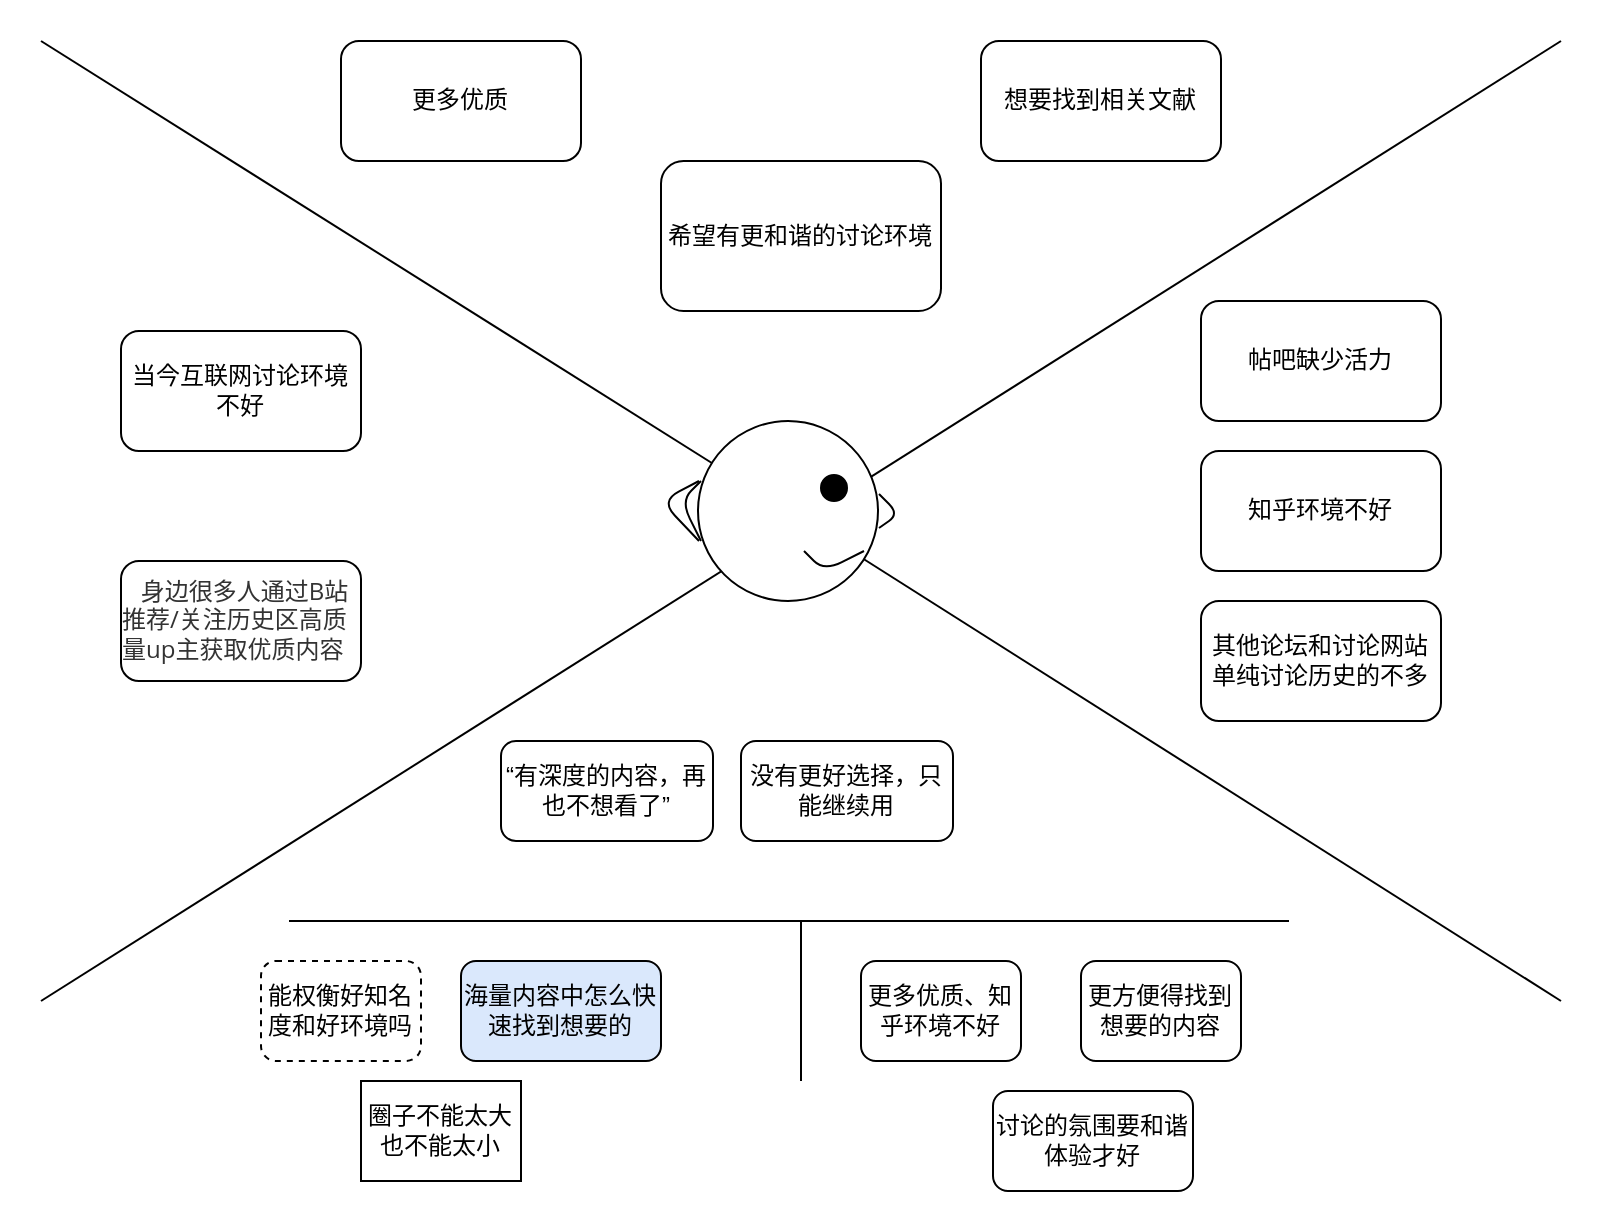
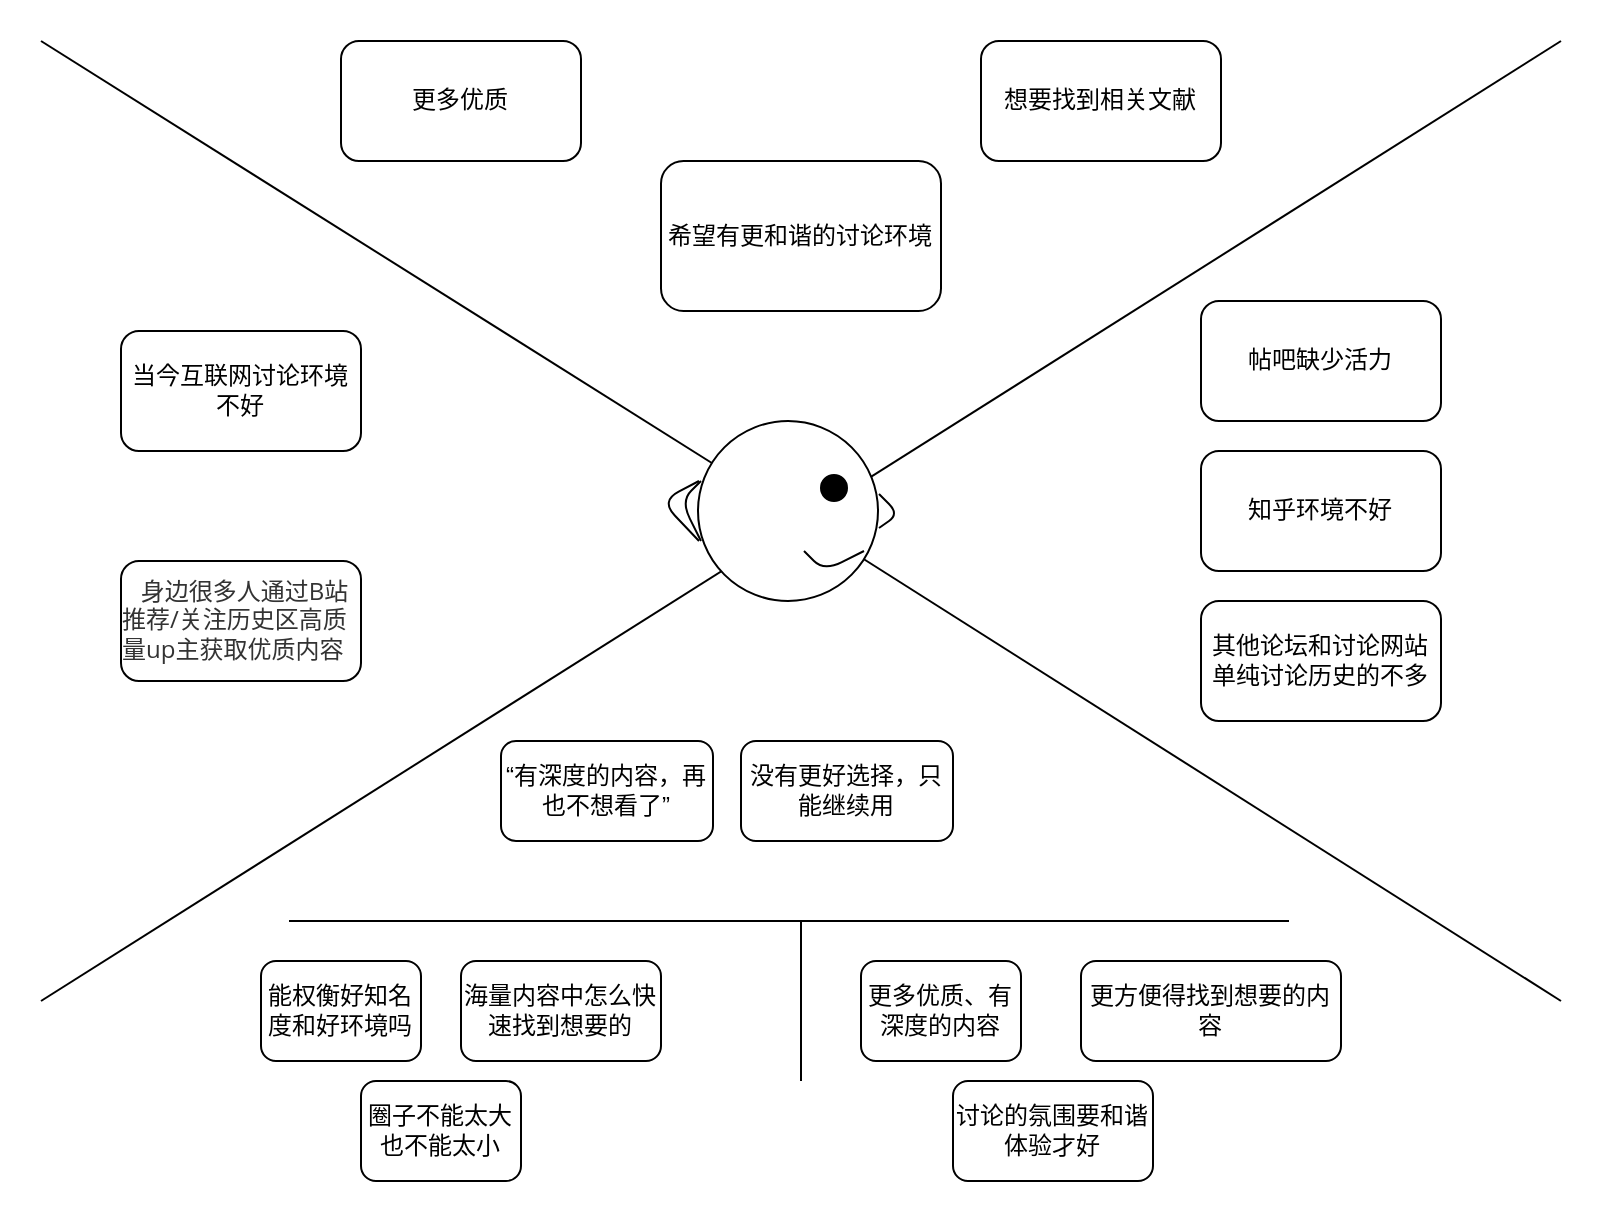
(341, 1011) -> (341, 1011)
(561, 1011) -> (561, 1011)
(941, 1011) -> (941, 1011)
(1161, 1011) -> (1211, 1011)
(441, 1131) -> (441, 1131)
(1093, 1141) -> (1053, 1131)
